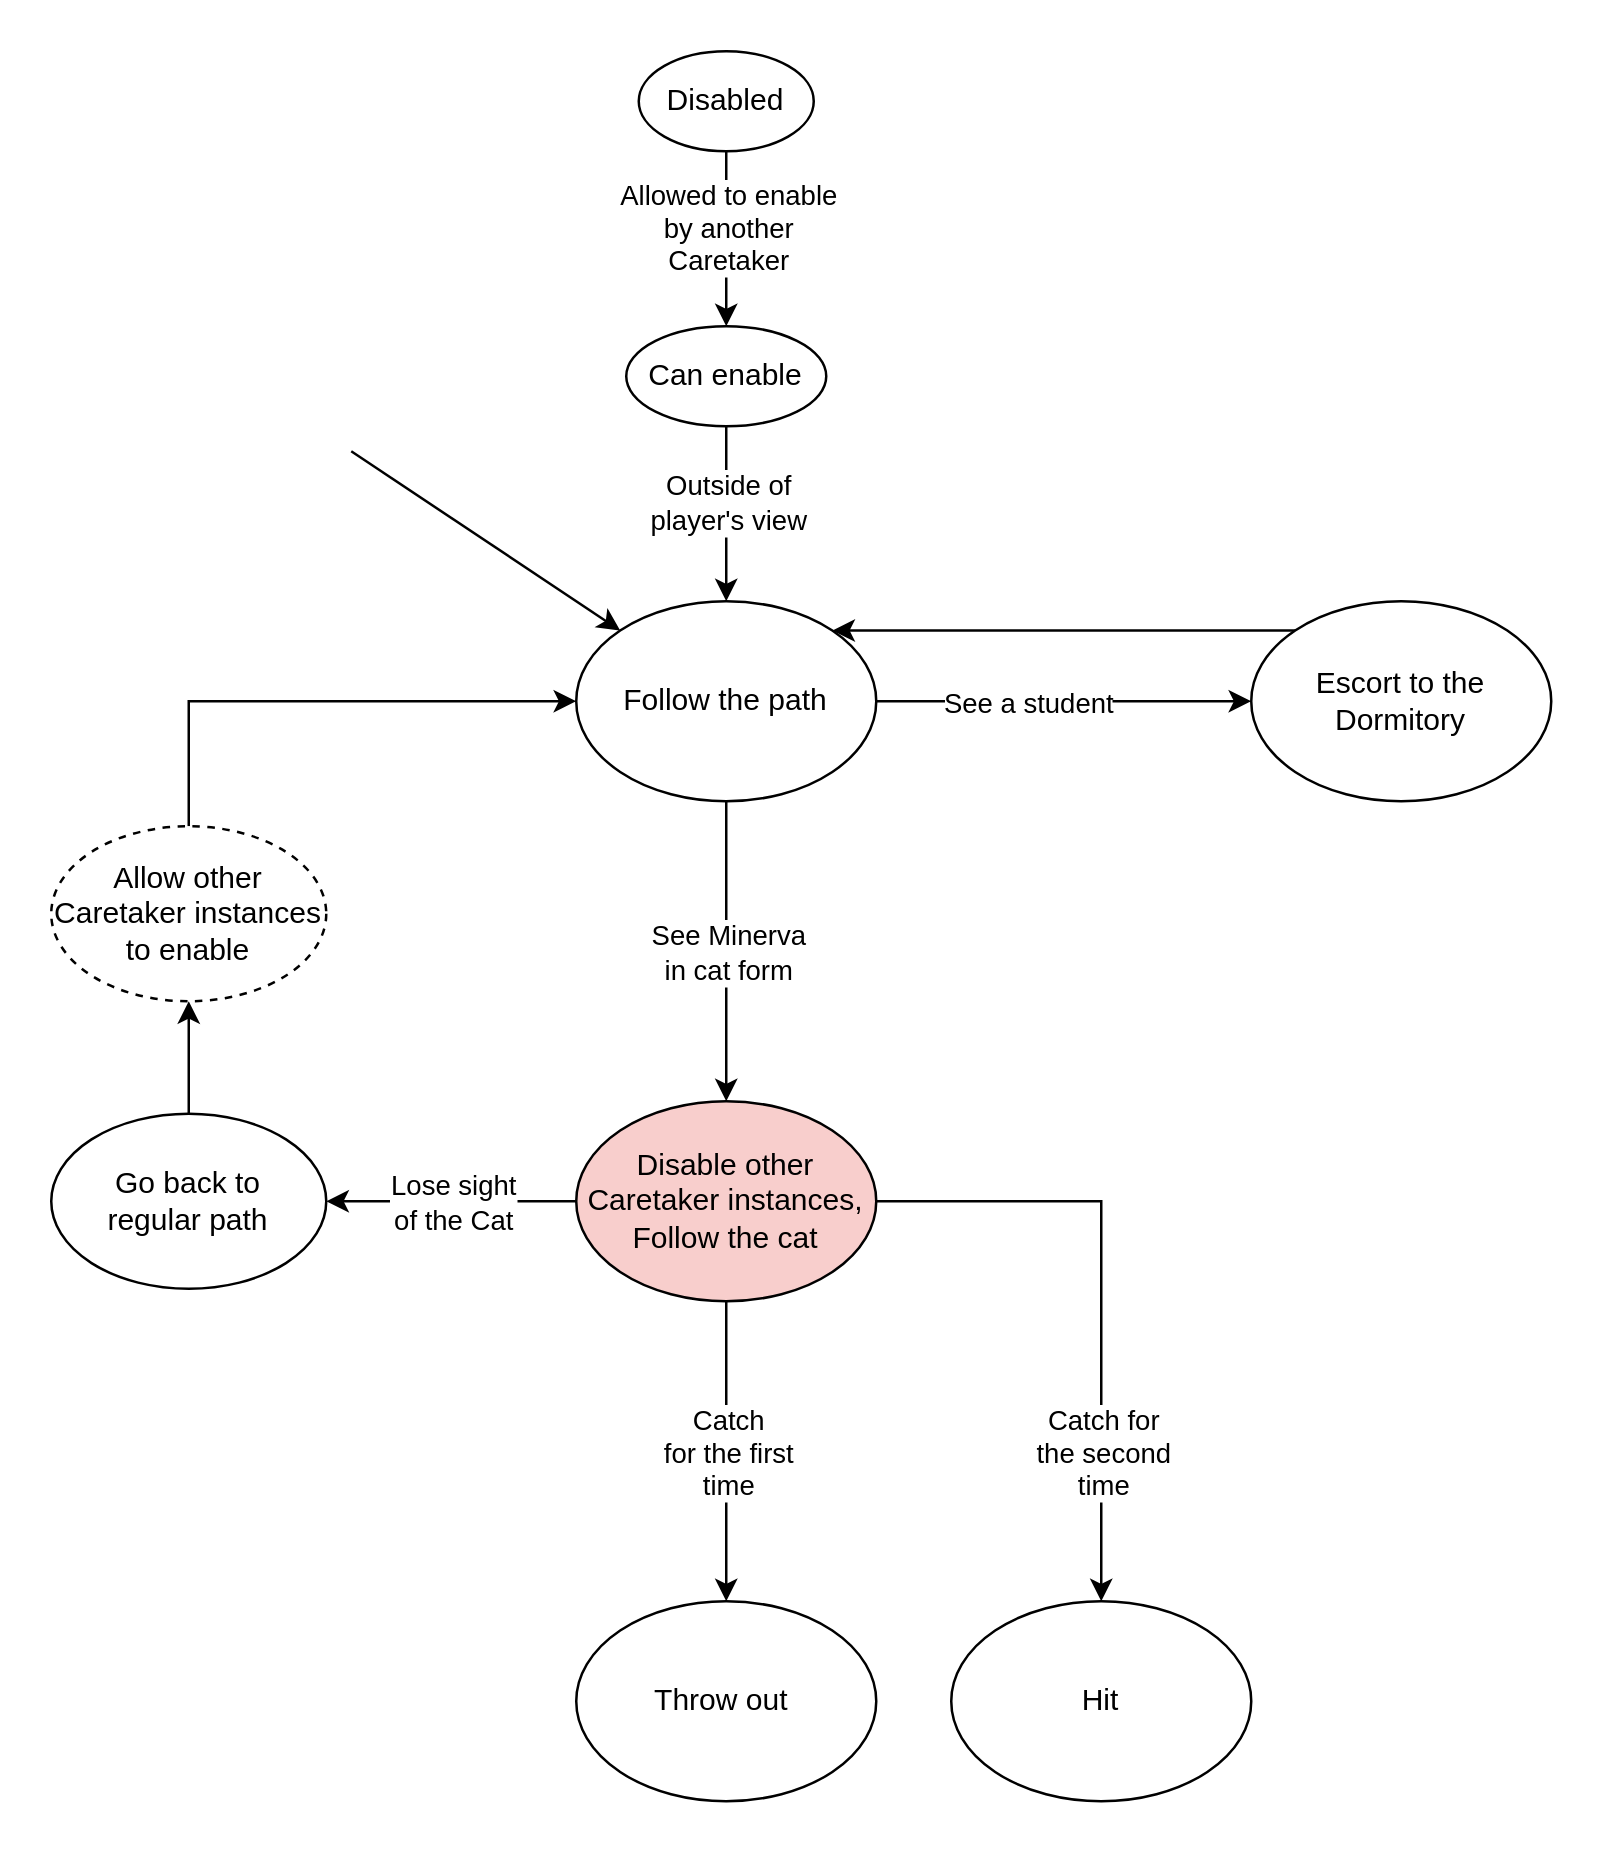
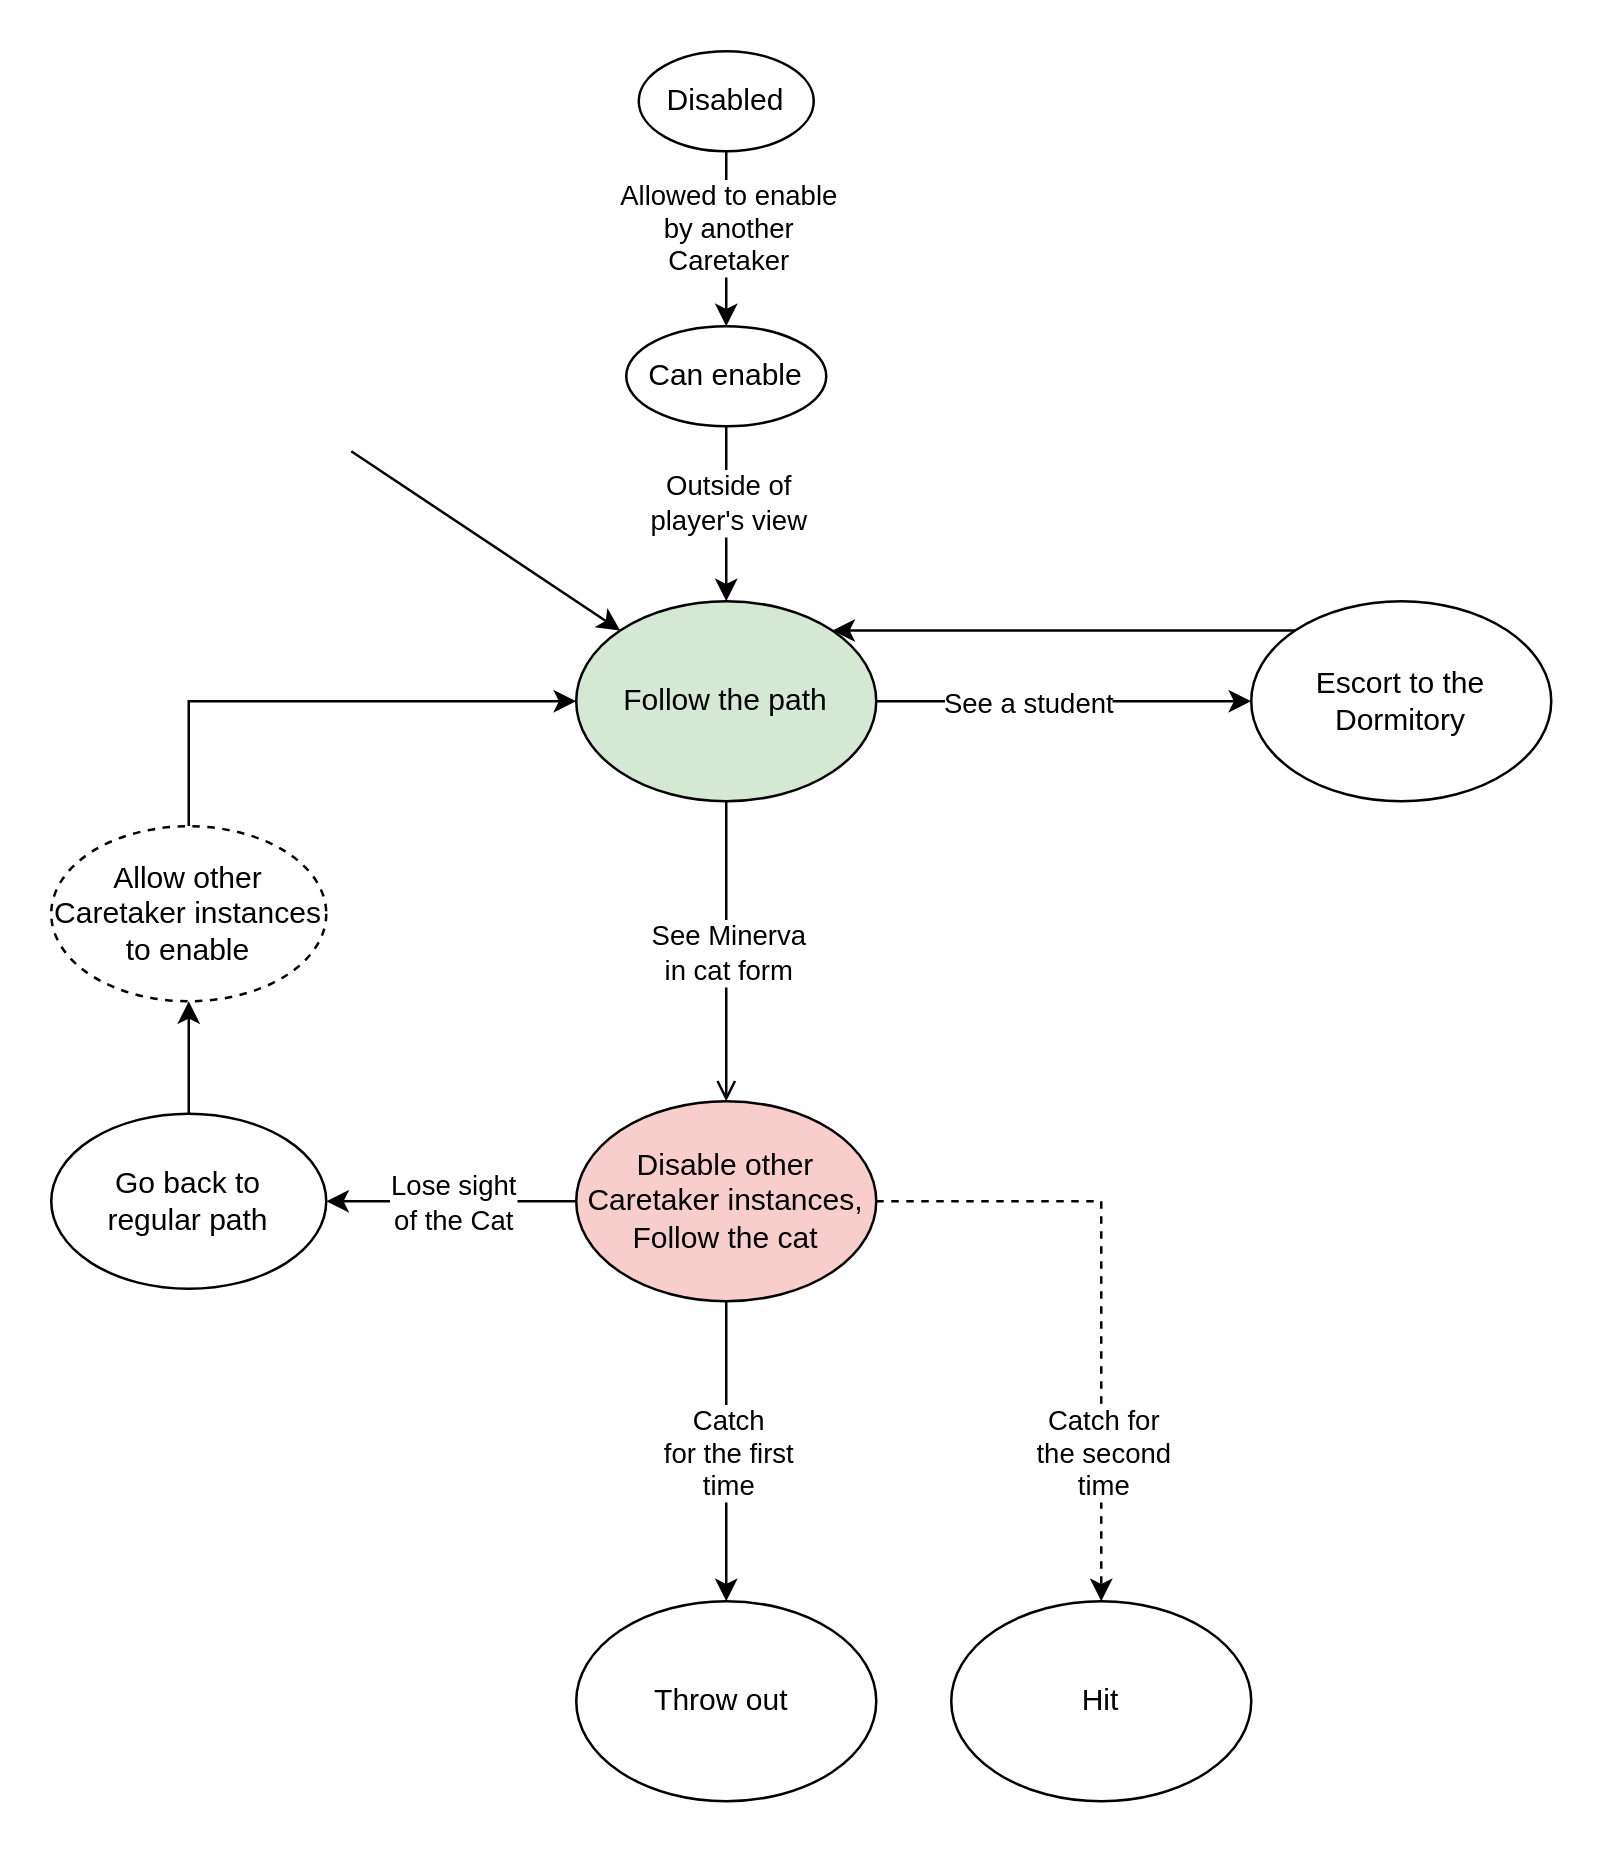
(726, 701) -> (726, 701)
(726, 1083) -> (726, 1087)
(1094, 1201) -> (1094, 1201)
